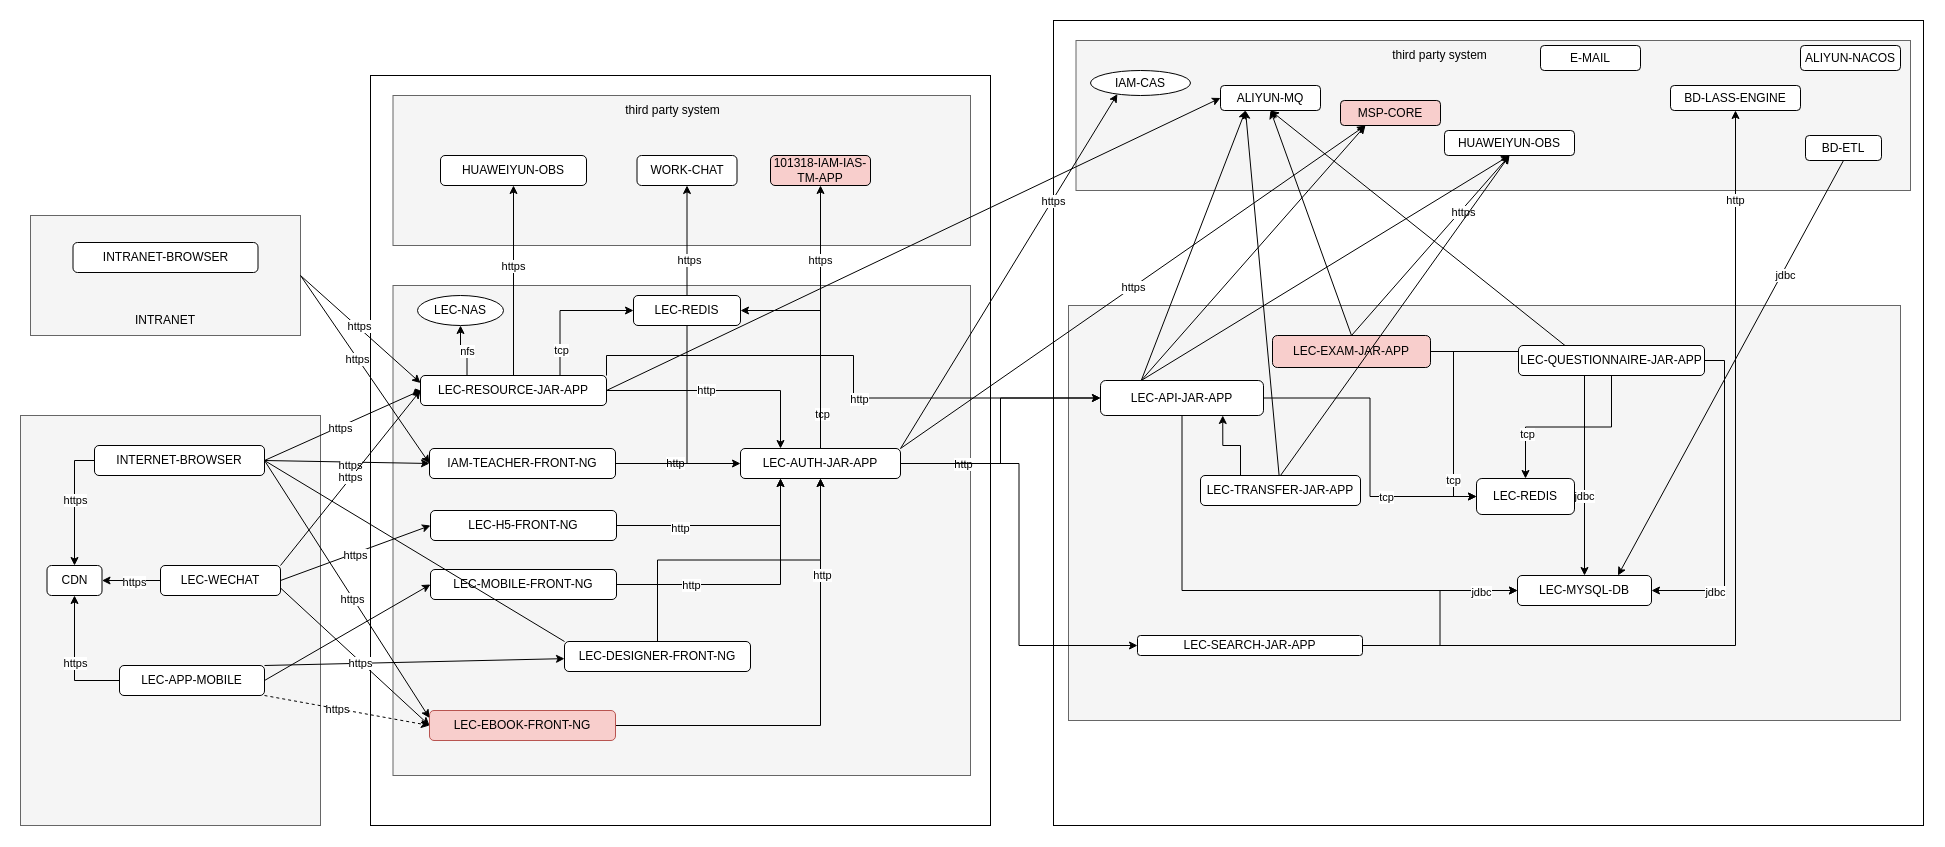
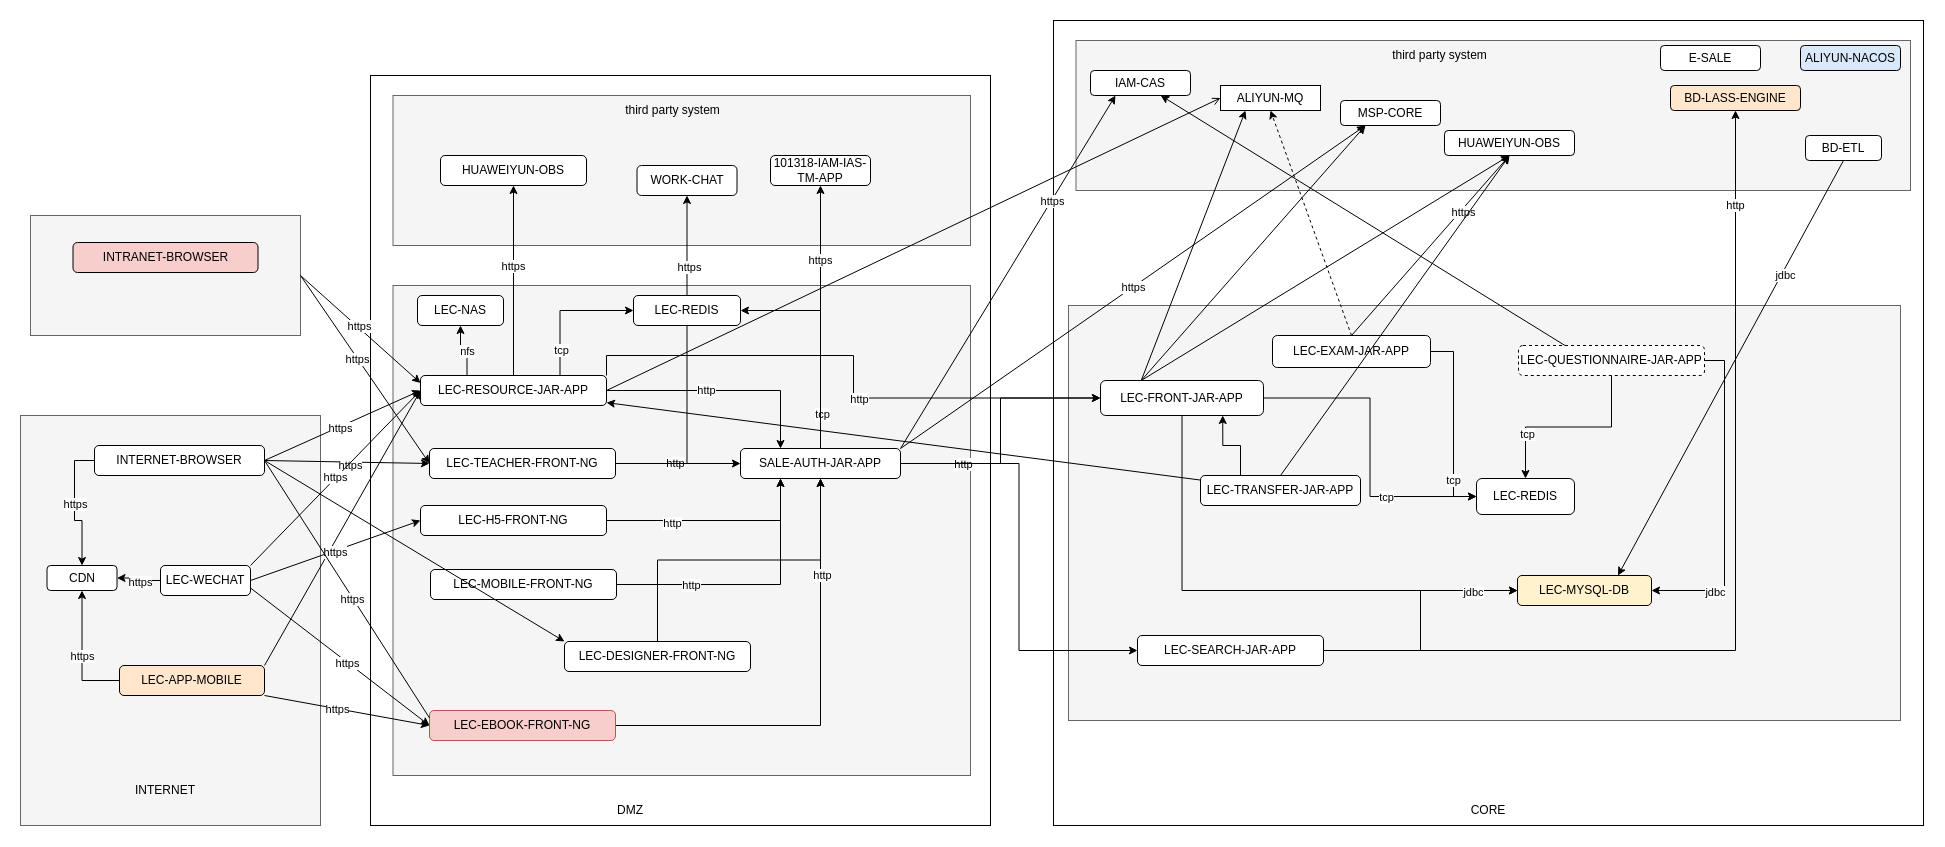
(1591, 58) -> none
none -> (1711, 58)
(1851, 58) -> (1851, 58)
(1141, 83) -> (1141, 83)
(1271, 98) -> (1271, 98)
(1736, 98) -> (1736, 98)
(1213, 102) -> (1215, 101)
(1391, 113) -> (1391, 113)
(687, 171) -> (687, 181)
(821, 171) -> (821, 171)
(1312, 225) -> (1312, 225)
(1420, 230) -> (1433, 264)
(166, 258) -> (166, 258)
(1263, 296) -> (1057, 461)
(461, 311) -> (461, 311)
(166, 321) -> none
(1352, 352) -> (1352, 352)
(1612, 361) -> (1612, 361)
(412, 394) -> (413, 394)
(1182, 399) -> (1182, 399)
(523, 464) -> (523, 464)
(821, 464) -> (821, 464)
(1585, 471) -> none
(524, 526) -> (514, 521)
(75, 581) -> (82, 578)
(221, 581) -> (206, 581)
(1585, 591) -> (1585, 591)
(344, 634) -> none
(559, 638) -> (557, 637)
(1250, 646) -> (1231, 651)
(426, 662) -> (341, 531)
(192, 681) -> (192, 681)
(425, 711) -> (426, 713)
(386, 718) -> (386, 718)
none -> (166, 791)
none -> (631, 811)
none -> (1489, 811)
